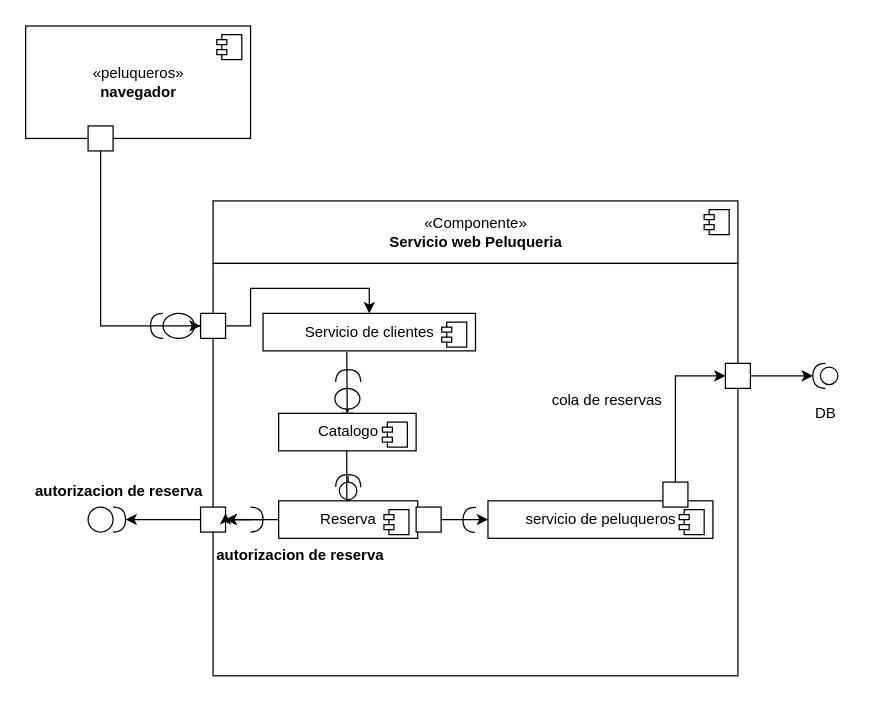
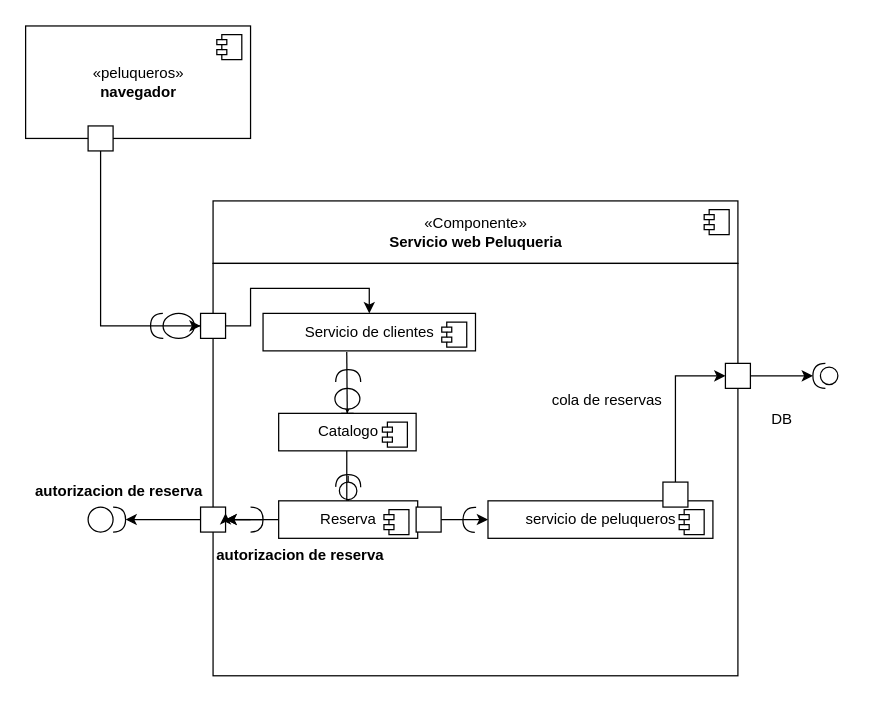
(826, 413) -> (782, 419)
